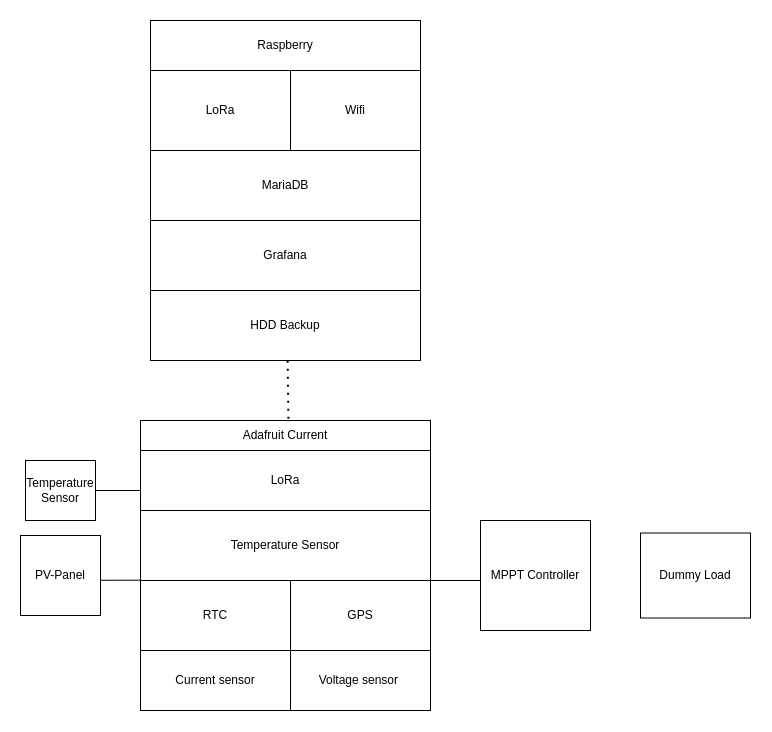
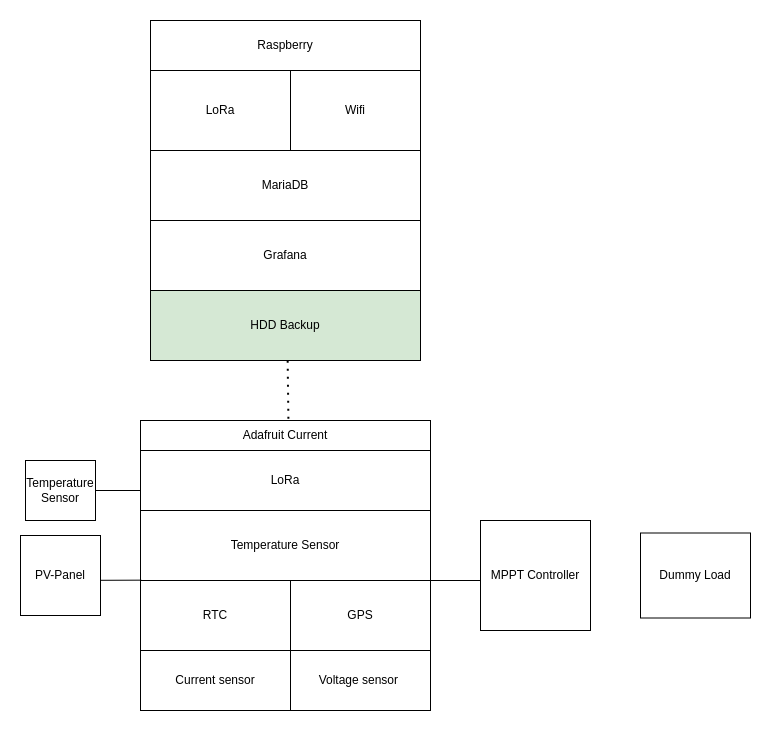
(286, 326) -> (286, 326)
